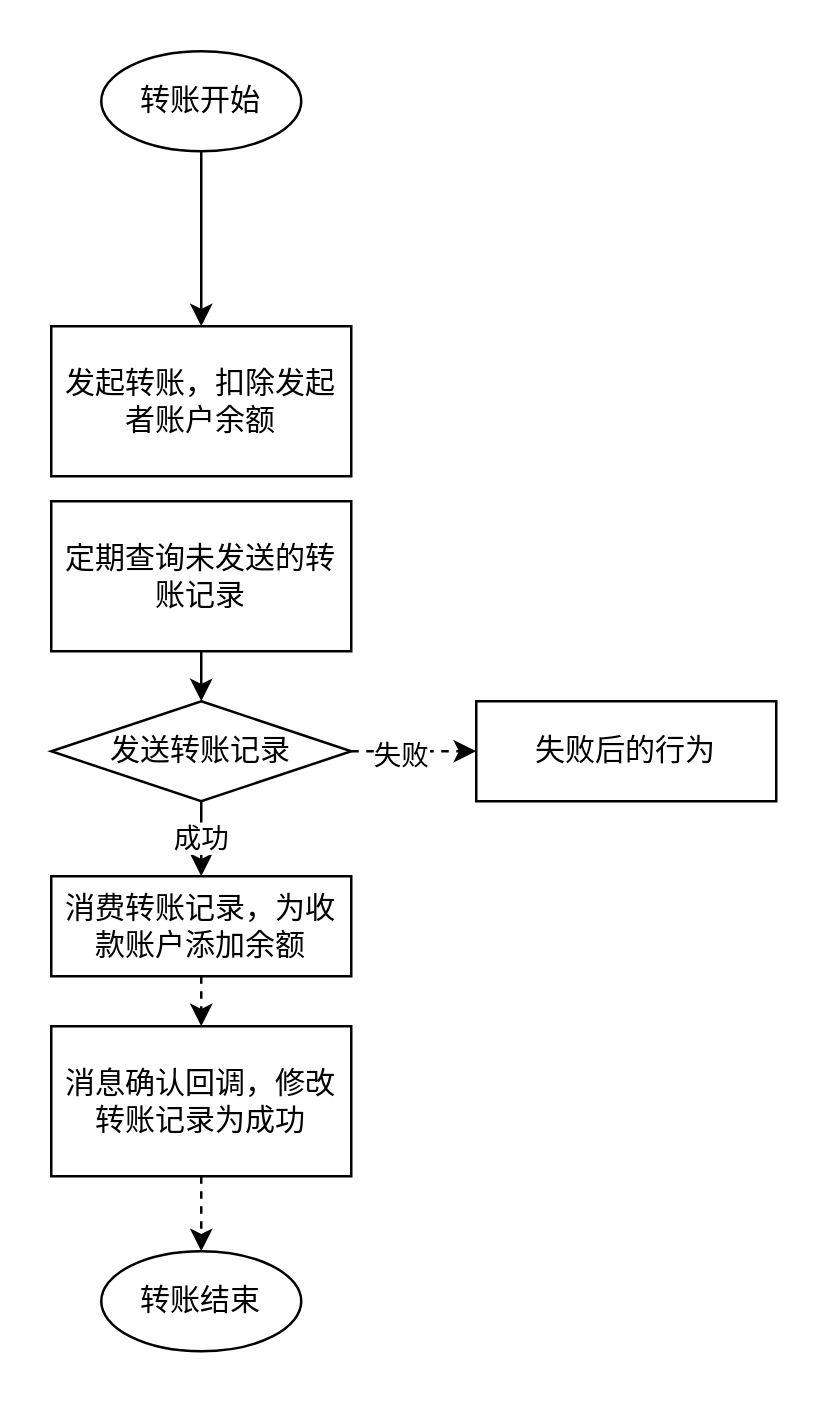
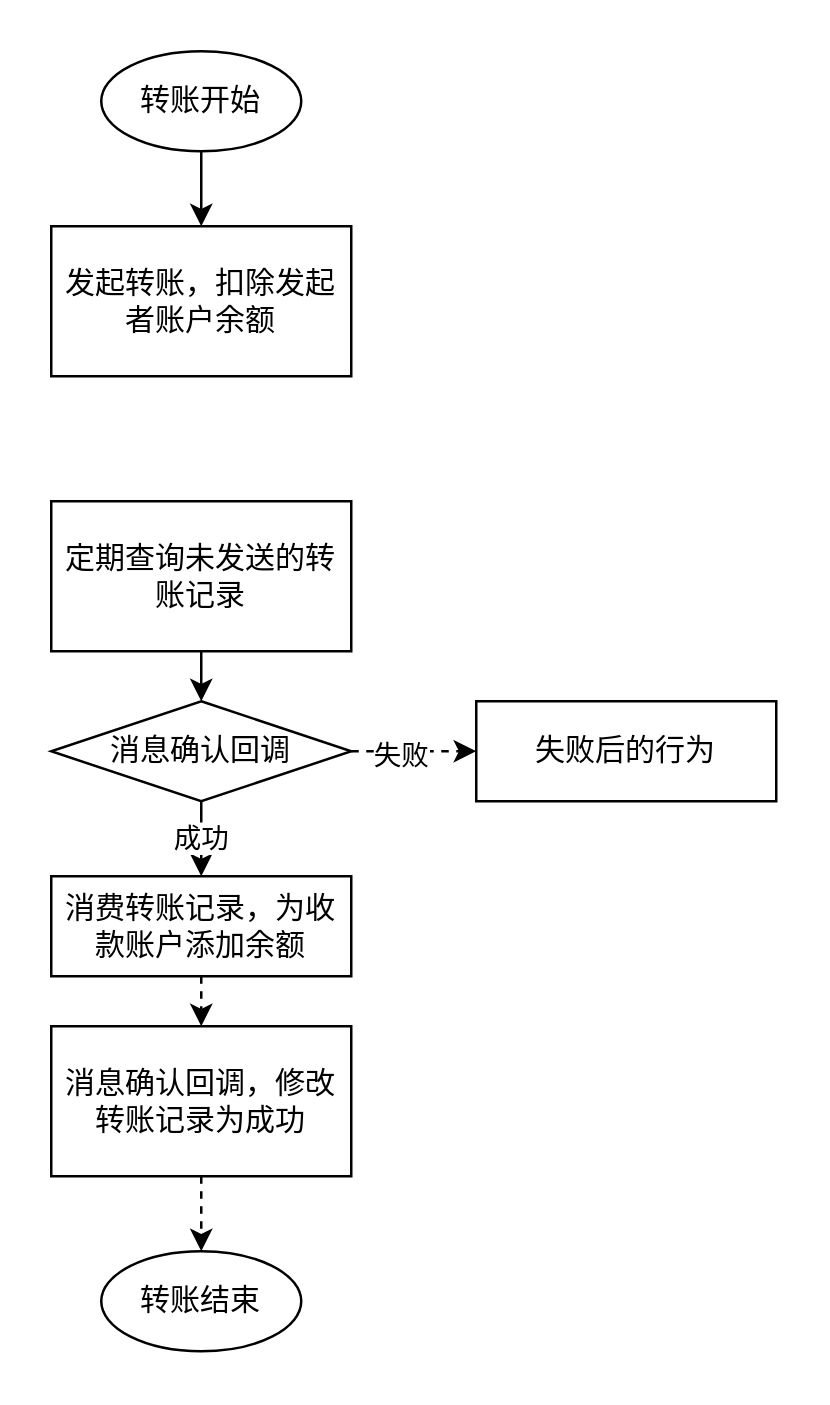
(201, 401) -> (201, 301)
(201, 751) -> (201, 751)
